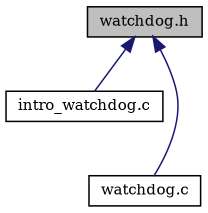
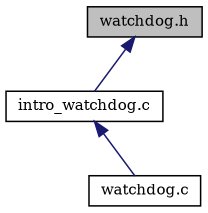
(178, 114) -> (119, 155)
